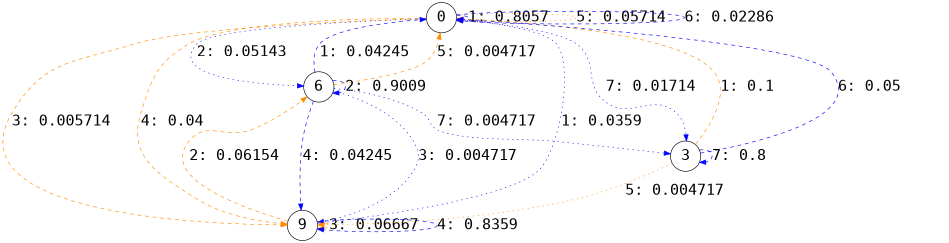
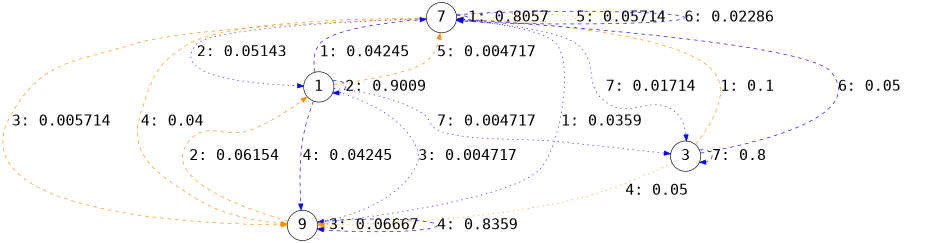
(441, 18) -> (441, 18)
(319, 87) -> (319, 87)
(684, 191) -> (679, 191)
